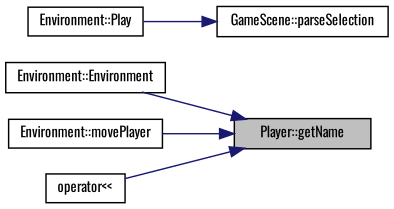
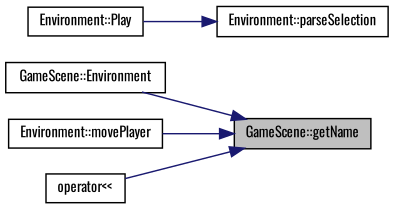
(303, 22) -> (303, 22)
(86, 78) -> (86, 78)
(303, 134) -> (303, 134)
